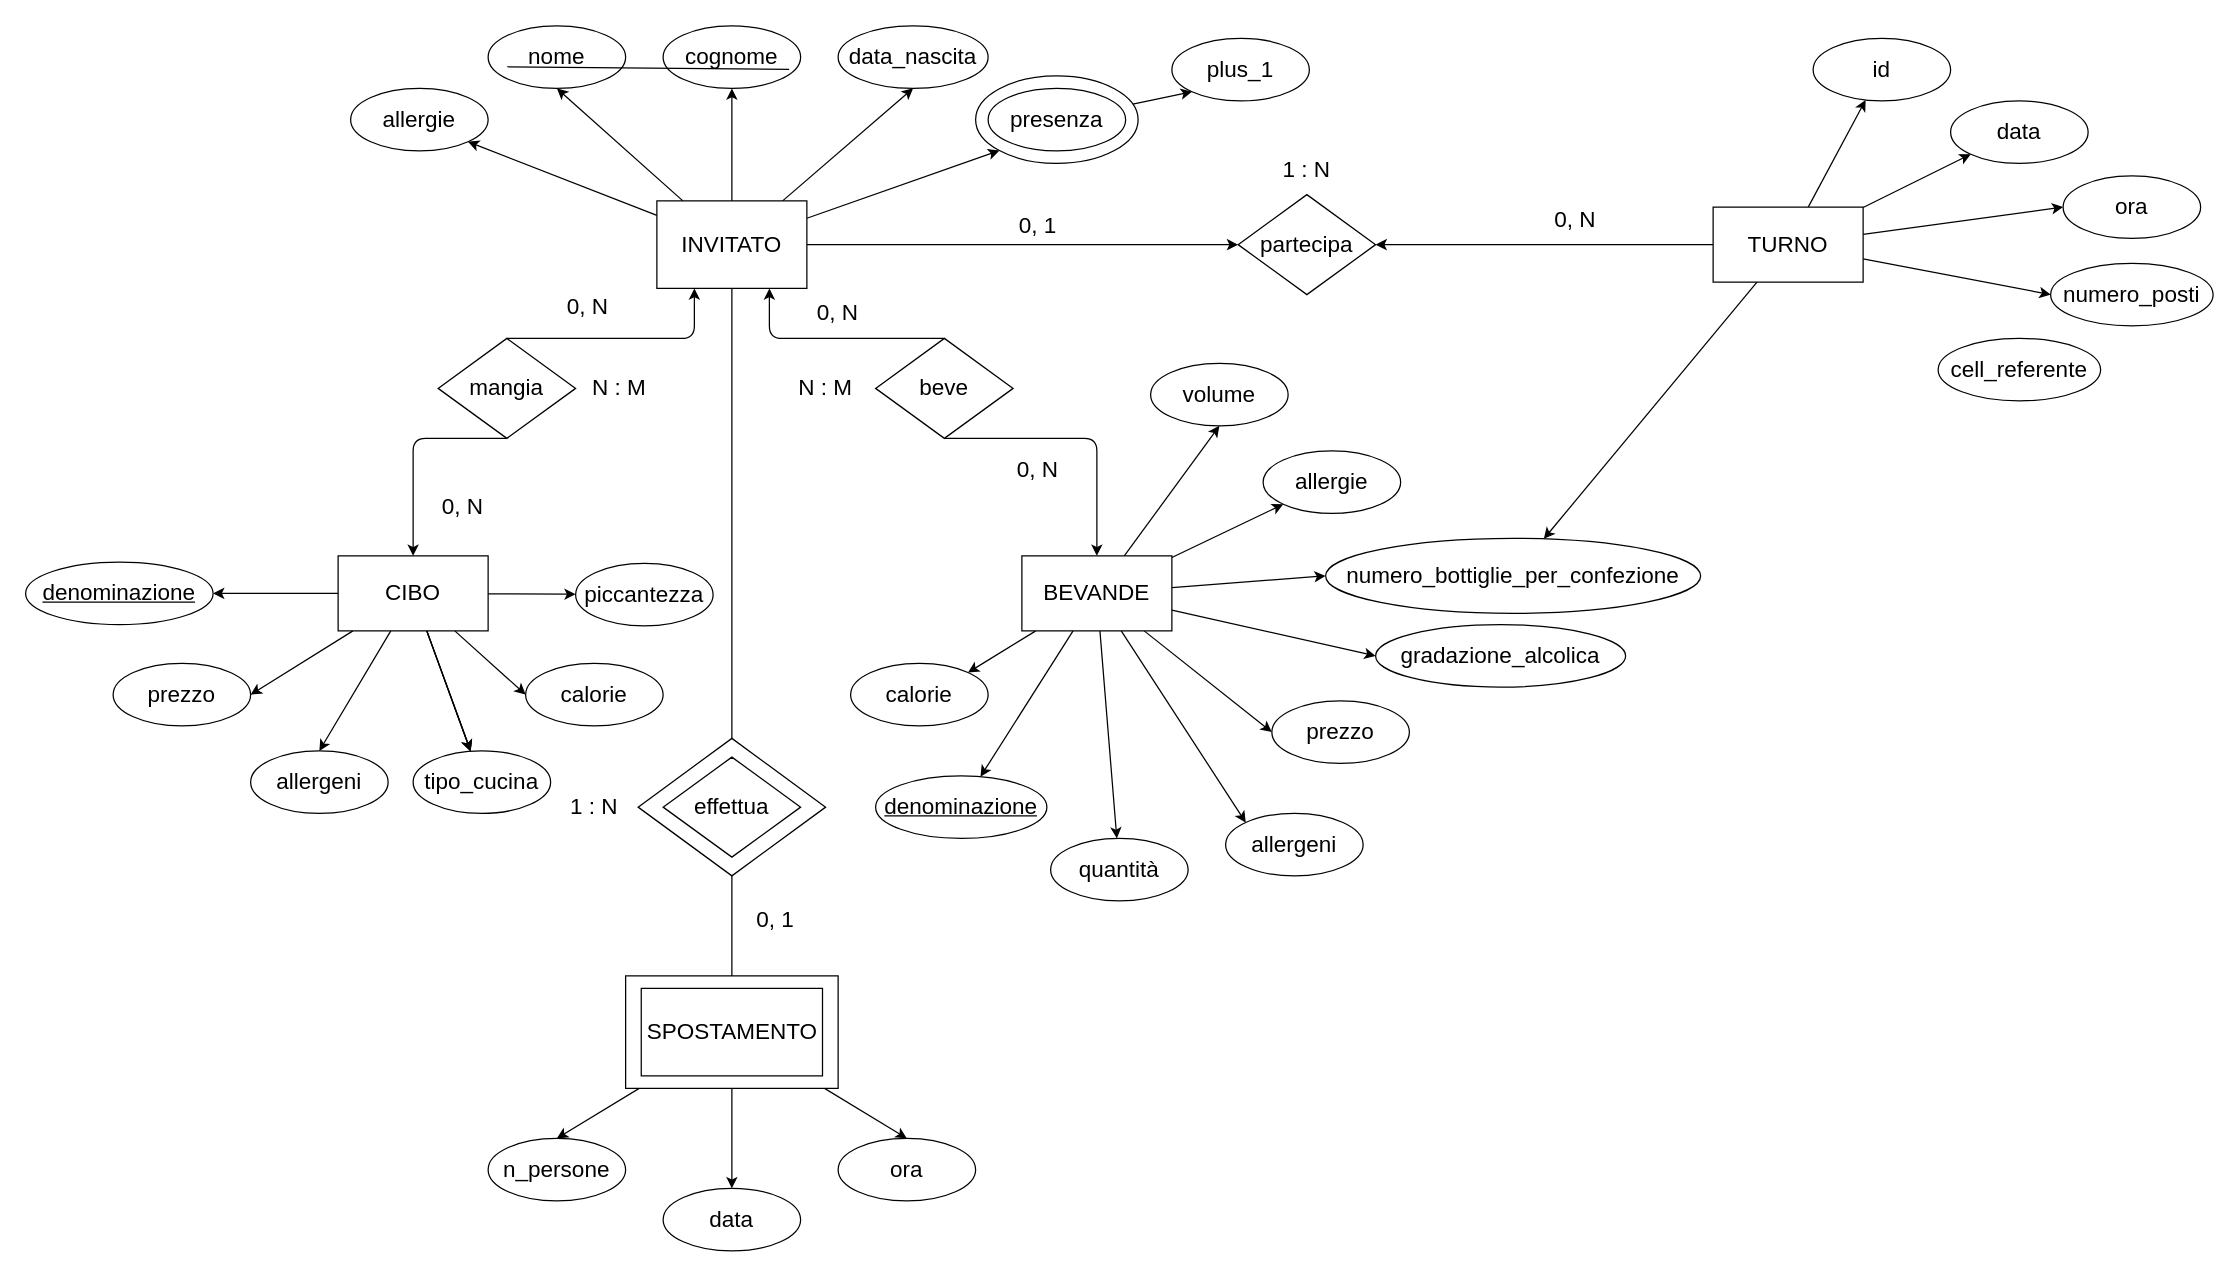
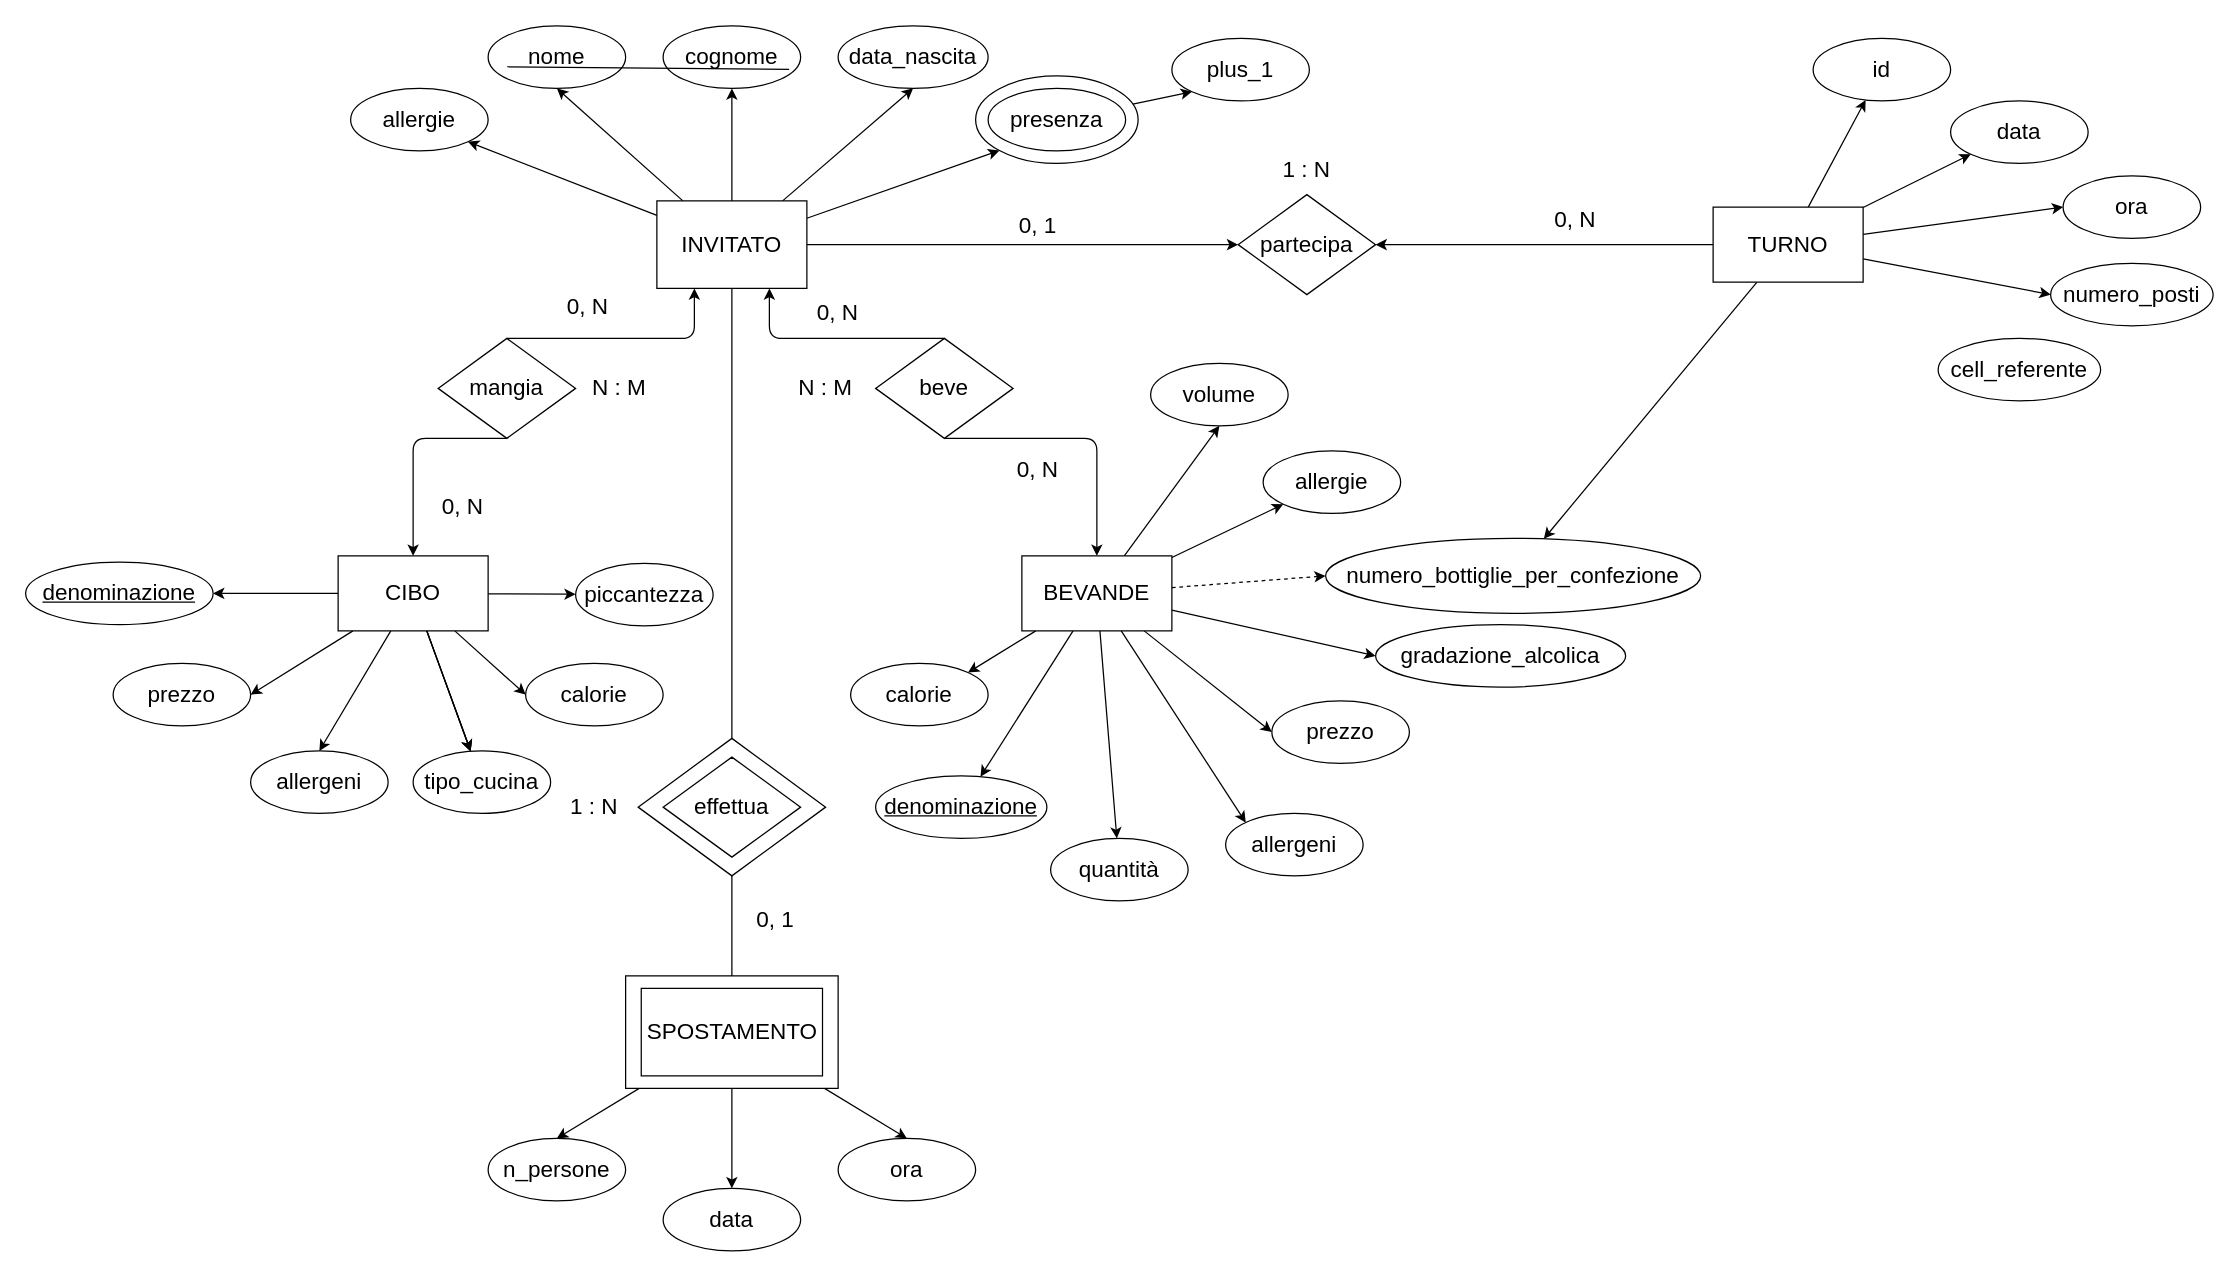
(1244, 582) -> (1244, 582)
